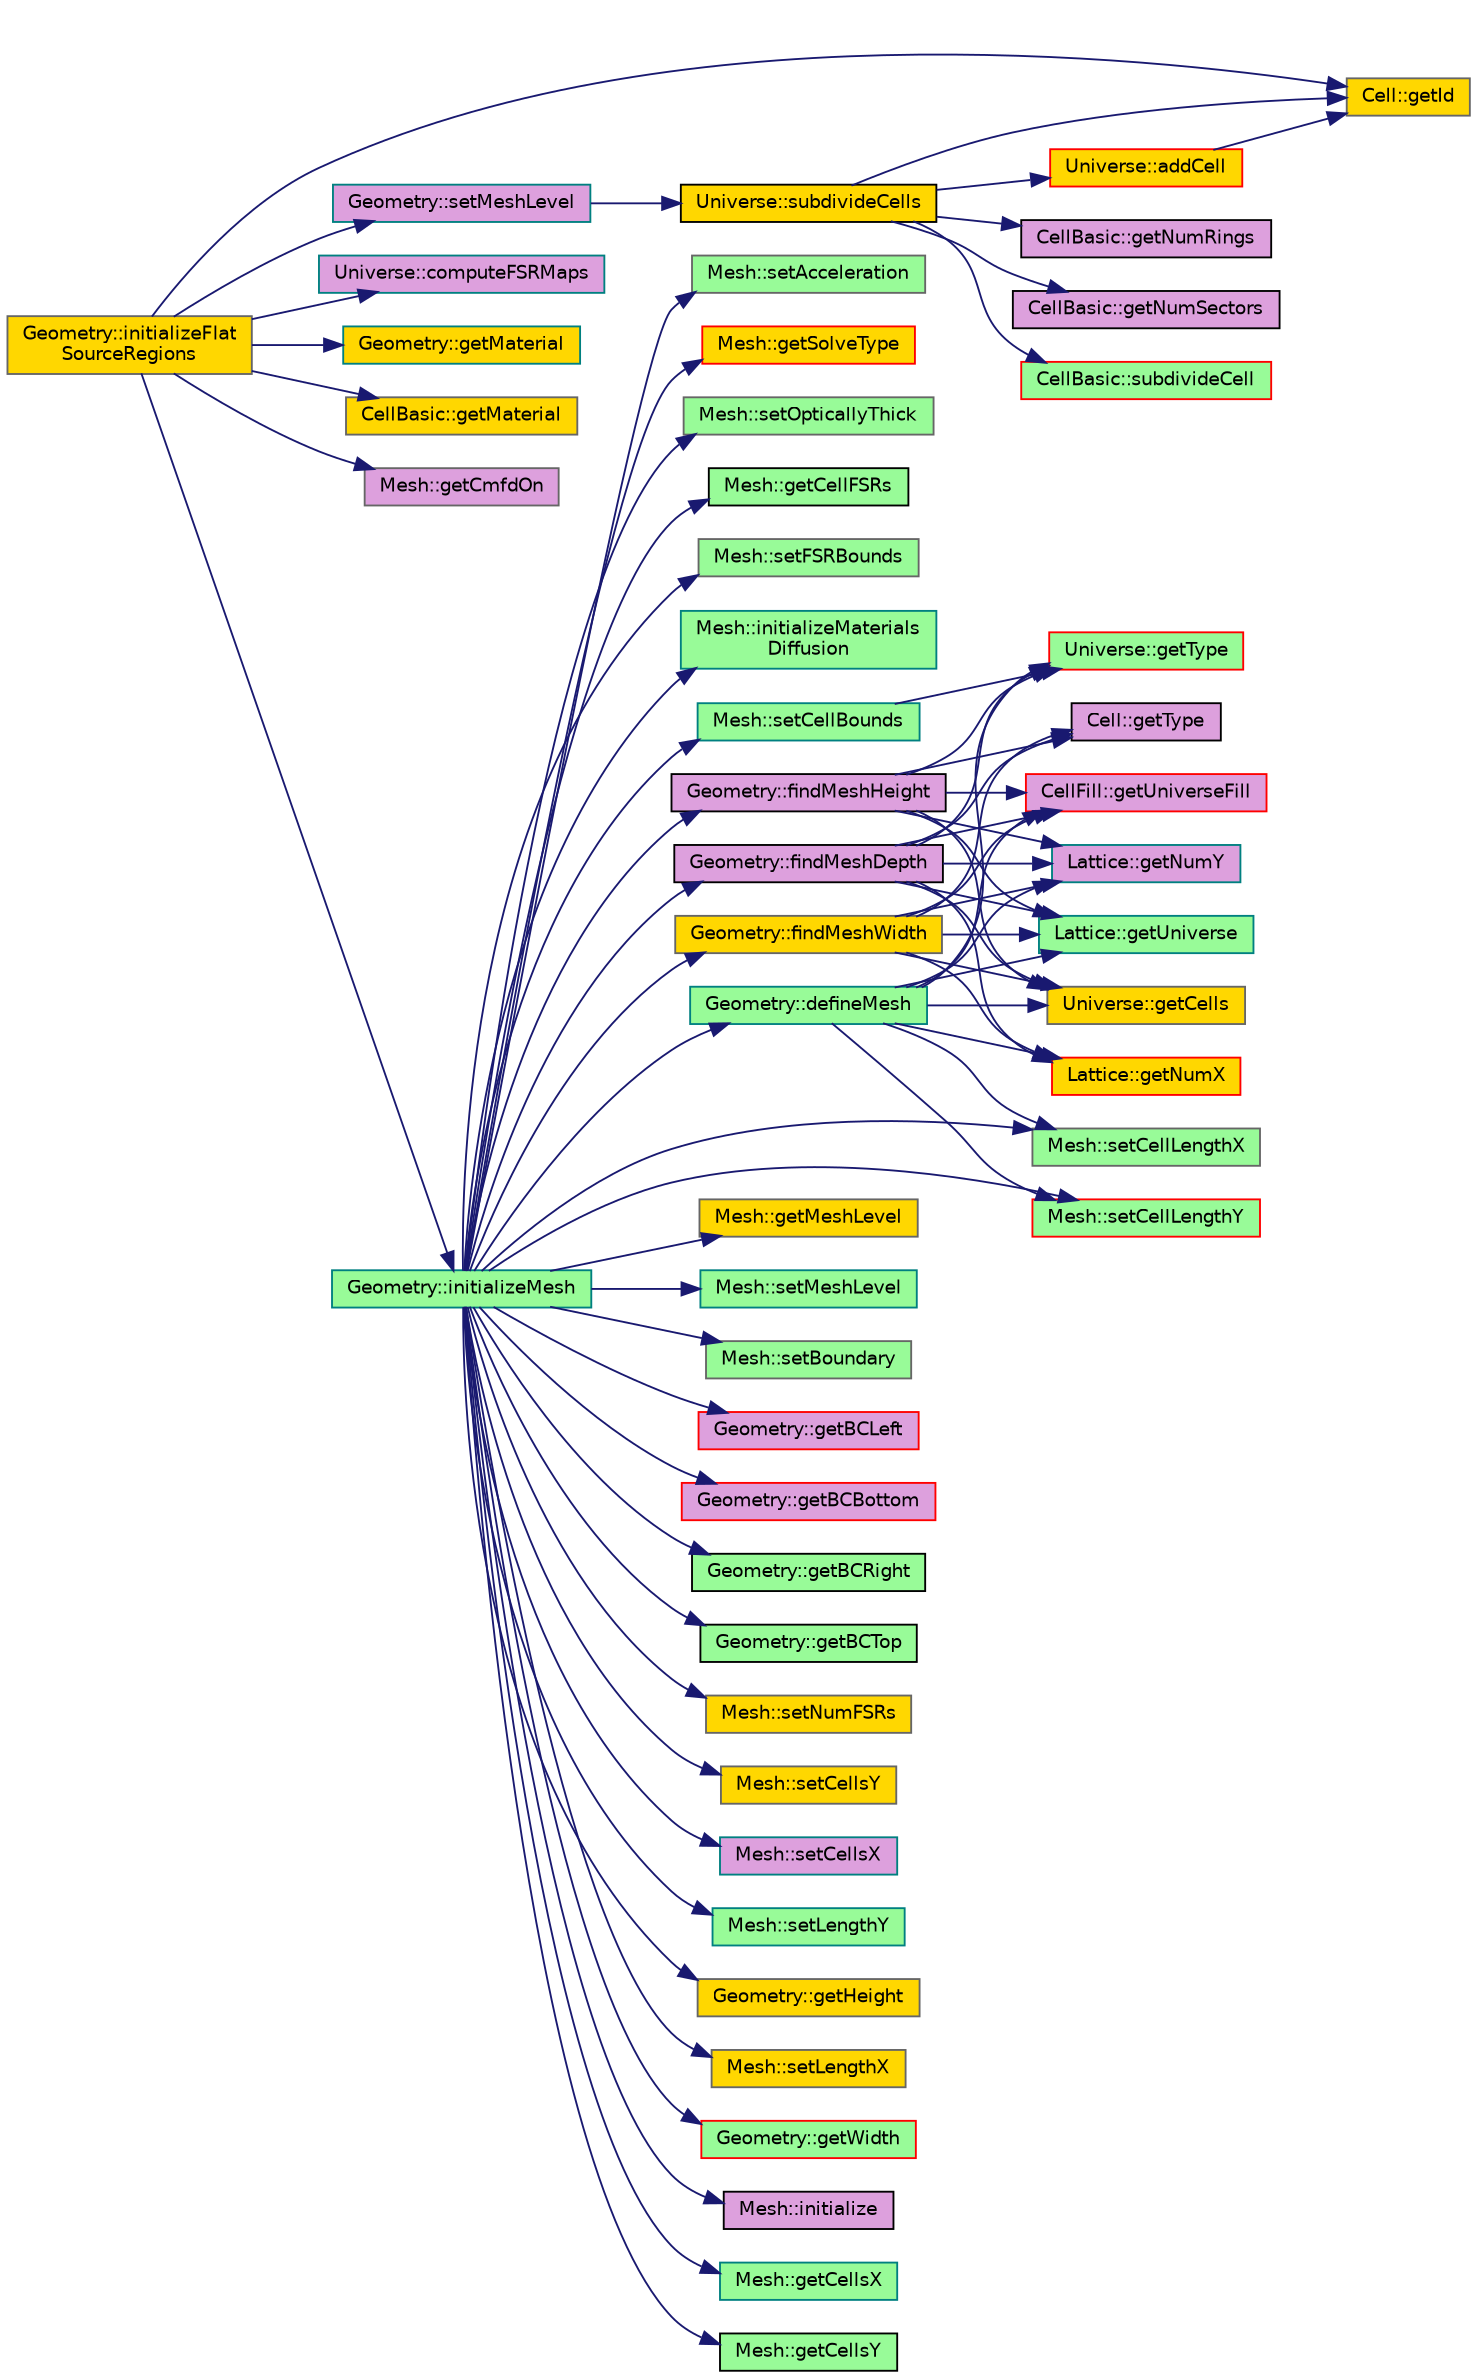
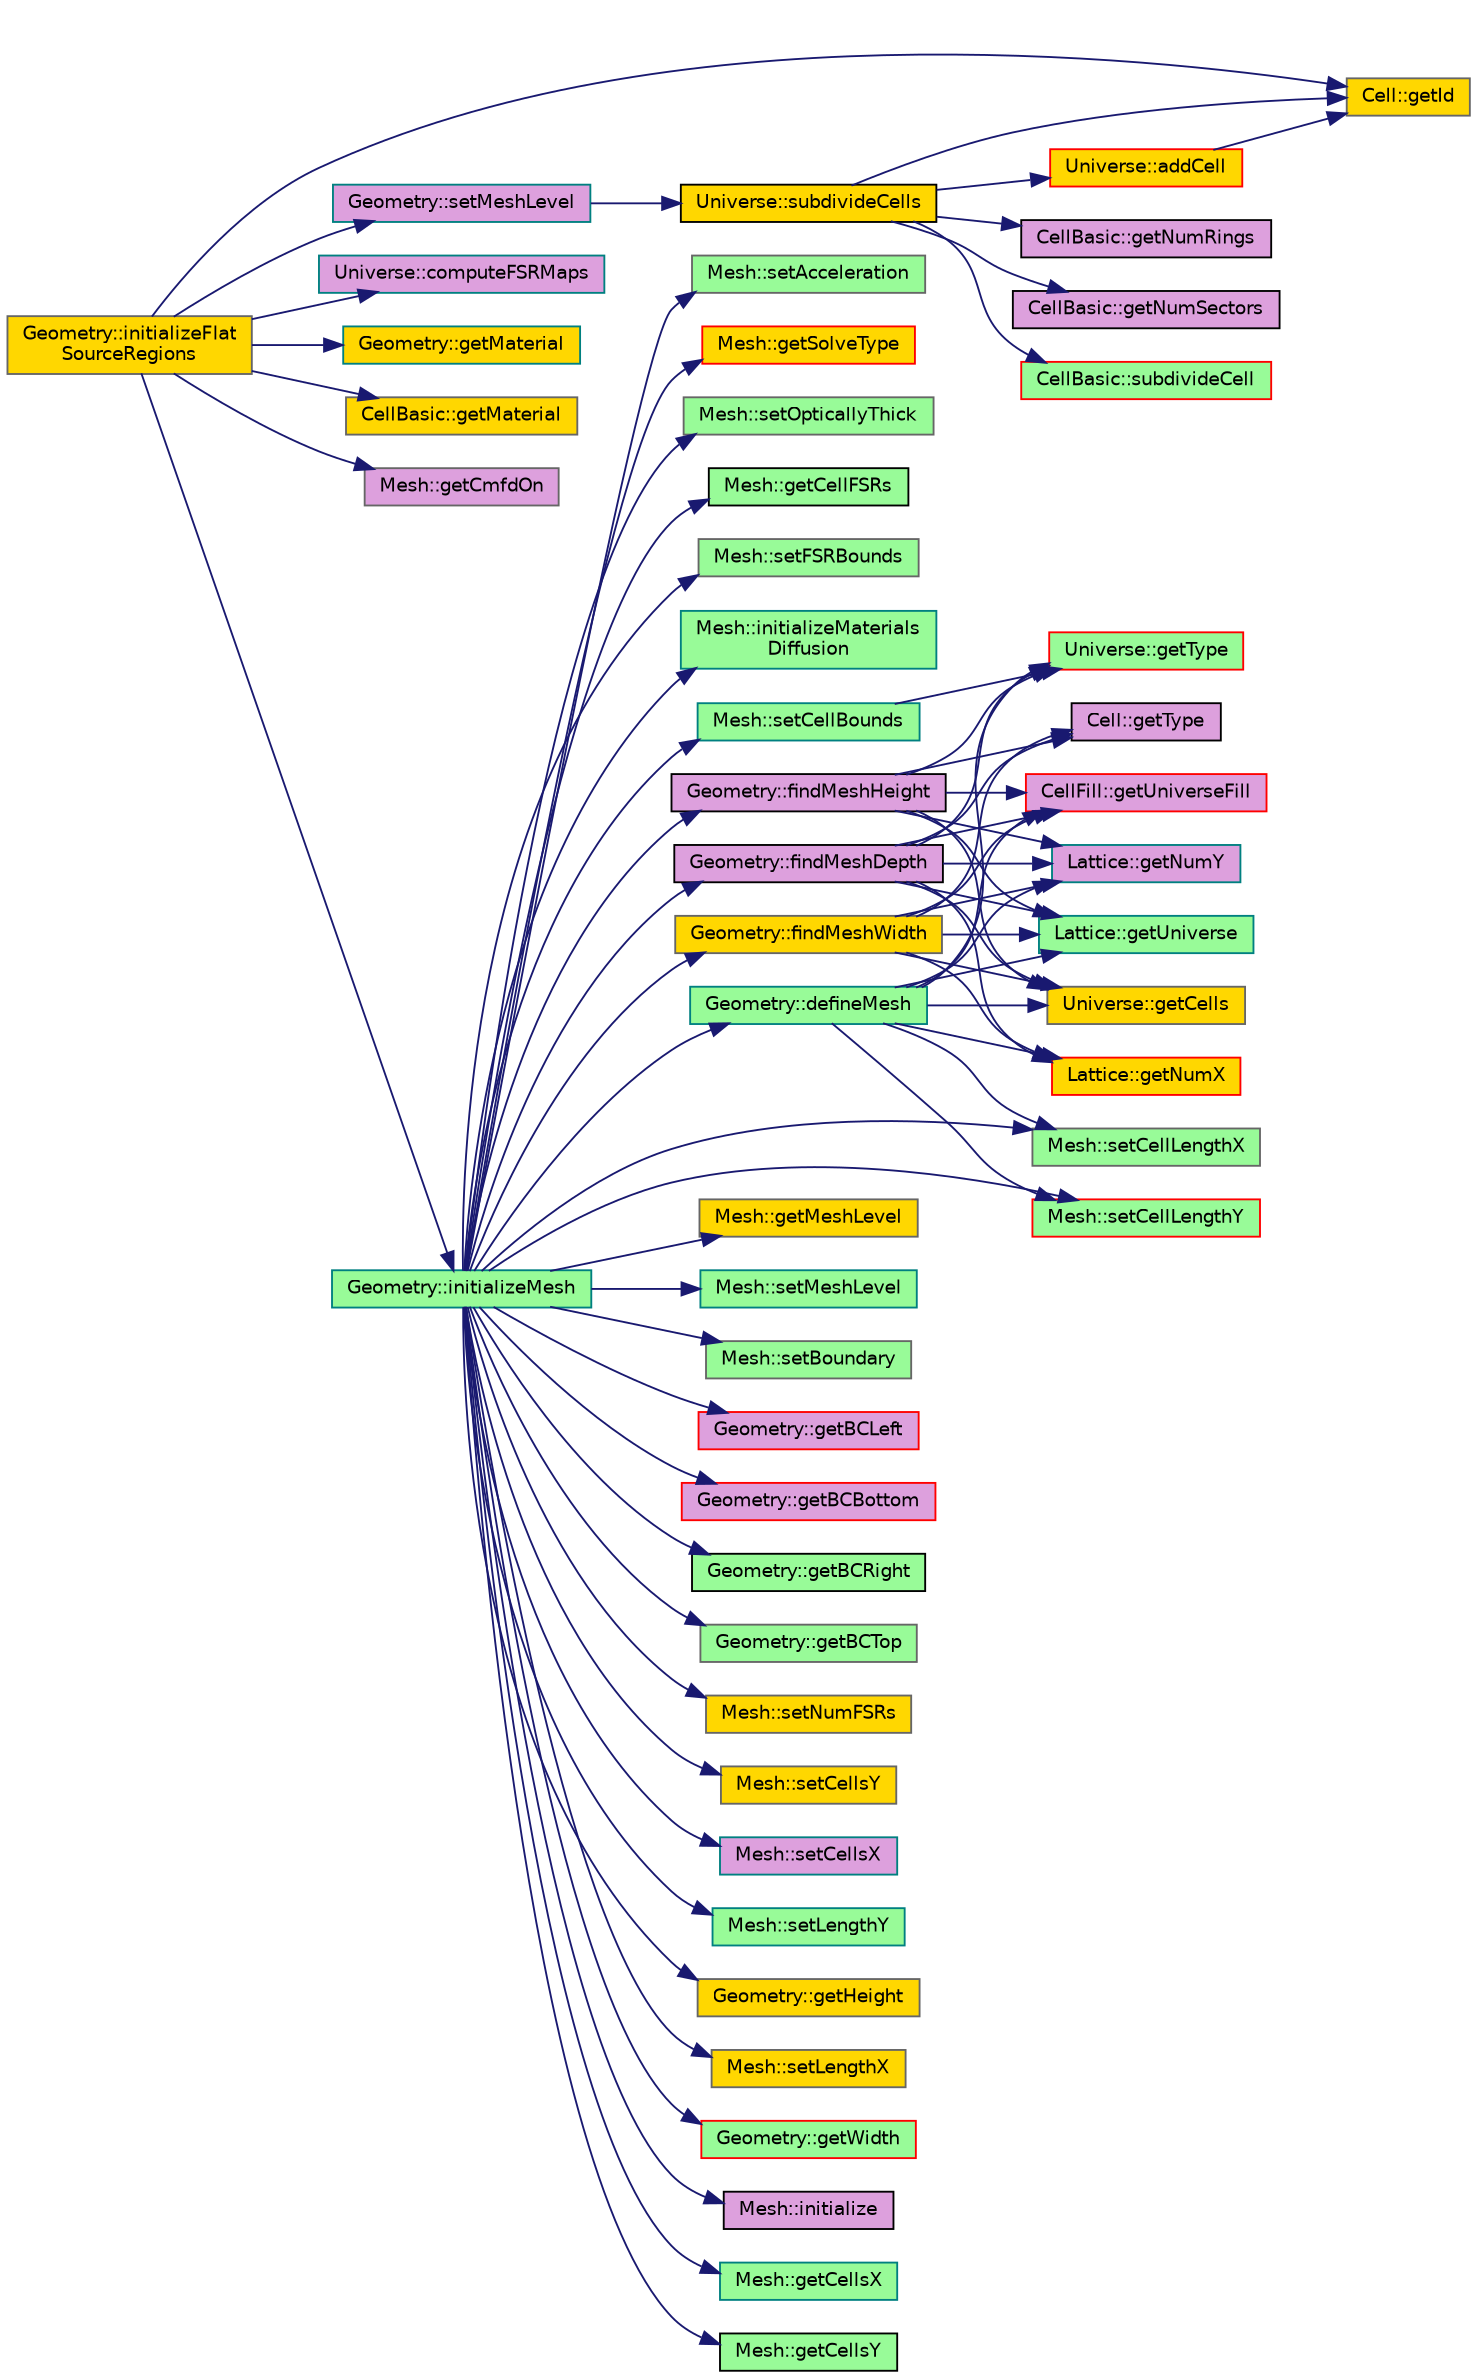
(809, 1643) -> (809, 1643)
